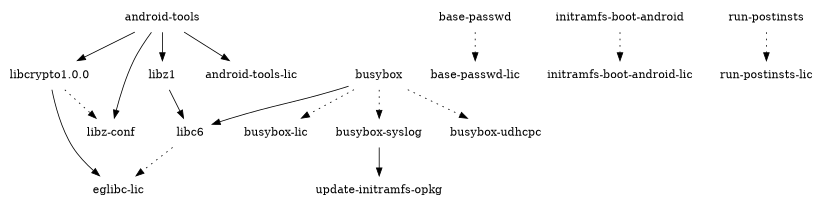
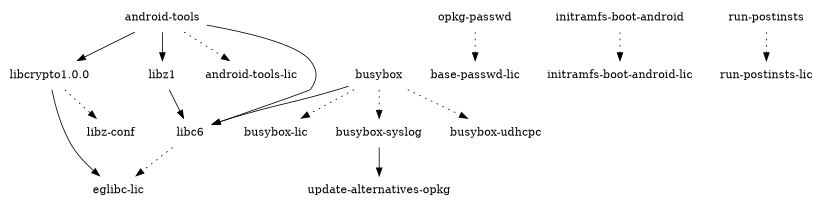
(475, 18) -> (475, 18)
(203, 44) -> (203, 44)
(130, 69) -> (315, 68)
(379, 190) -> (379, 190)
